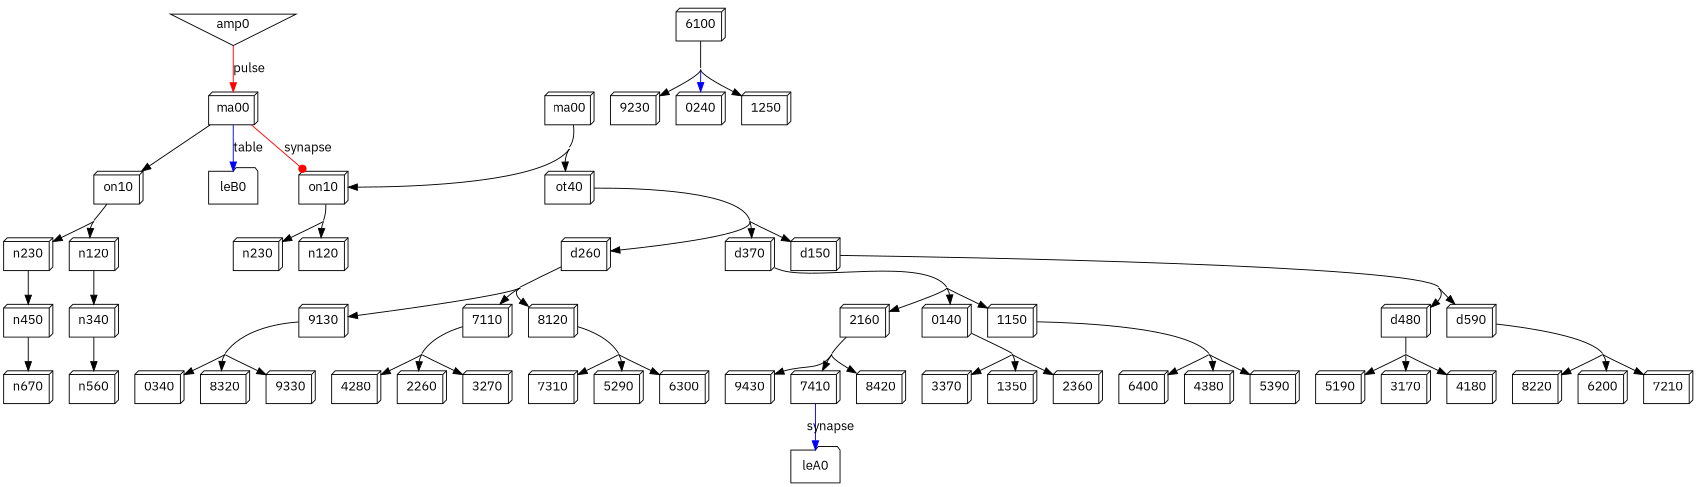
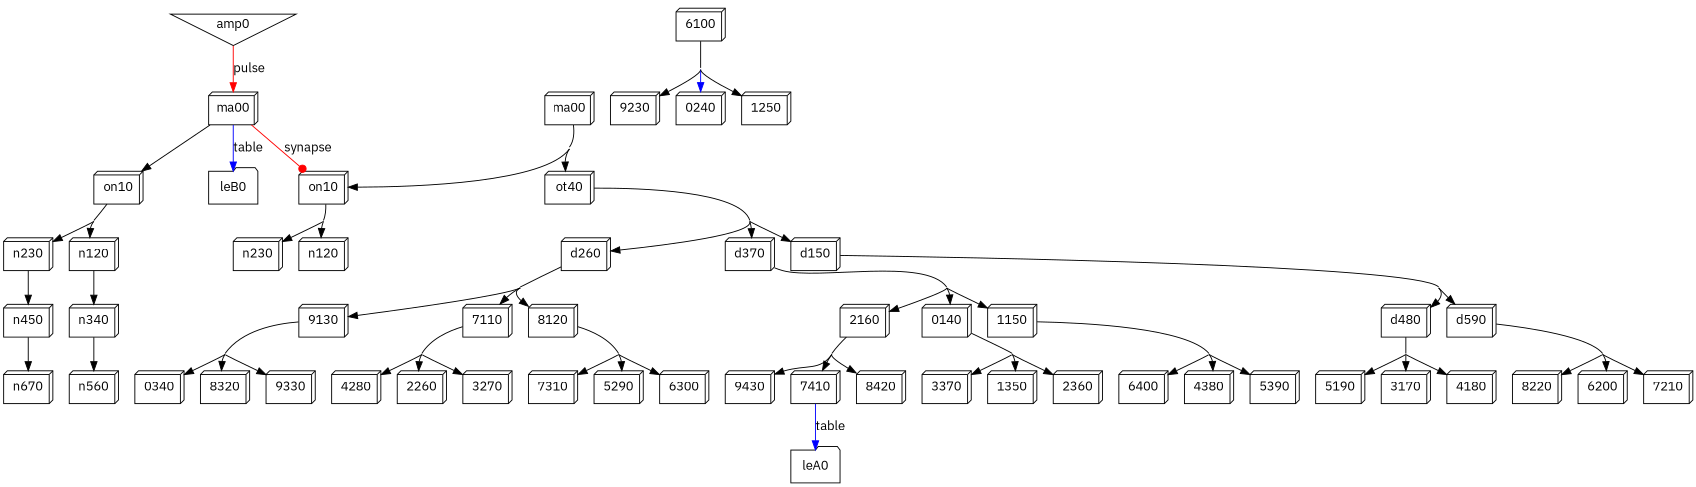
(830, 427) -> (830, 427)
